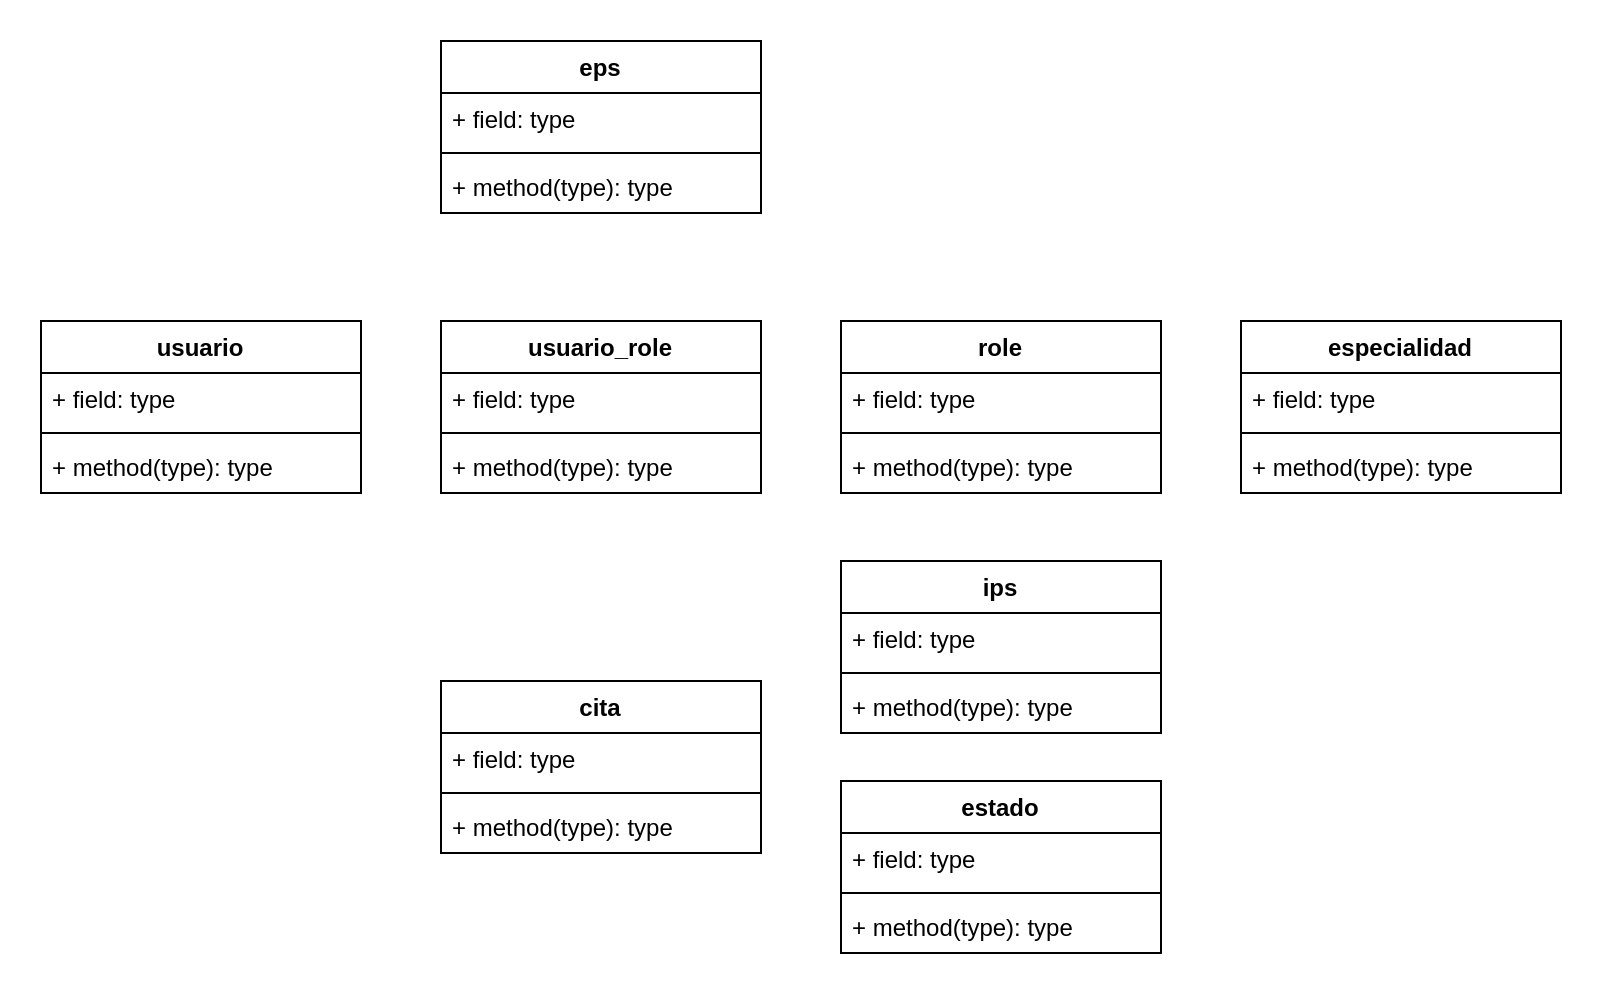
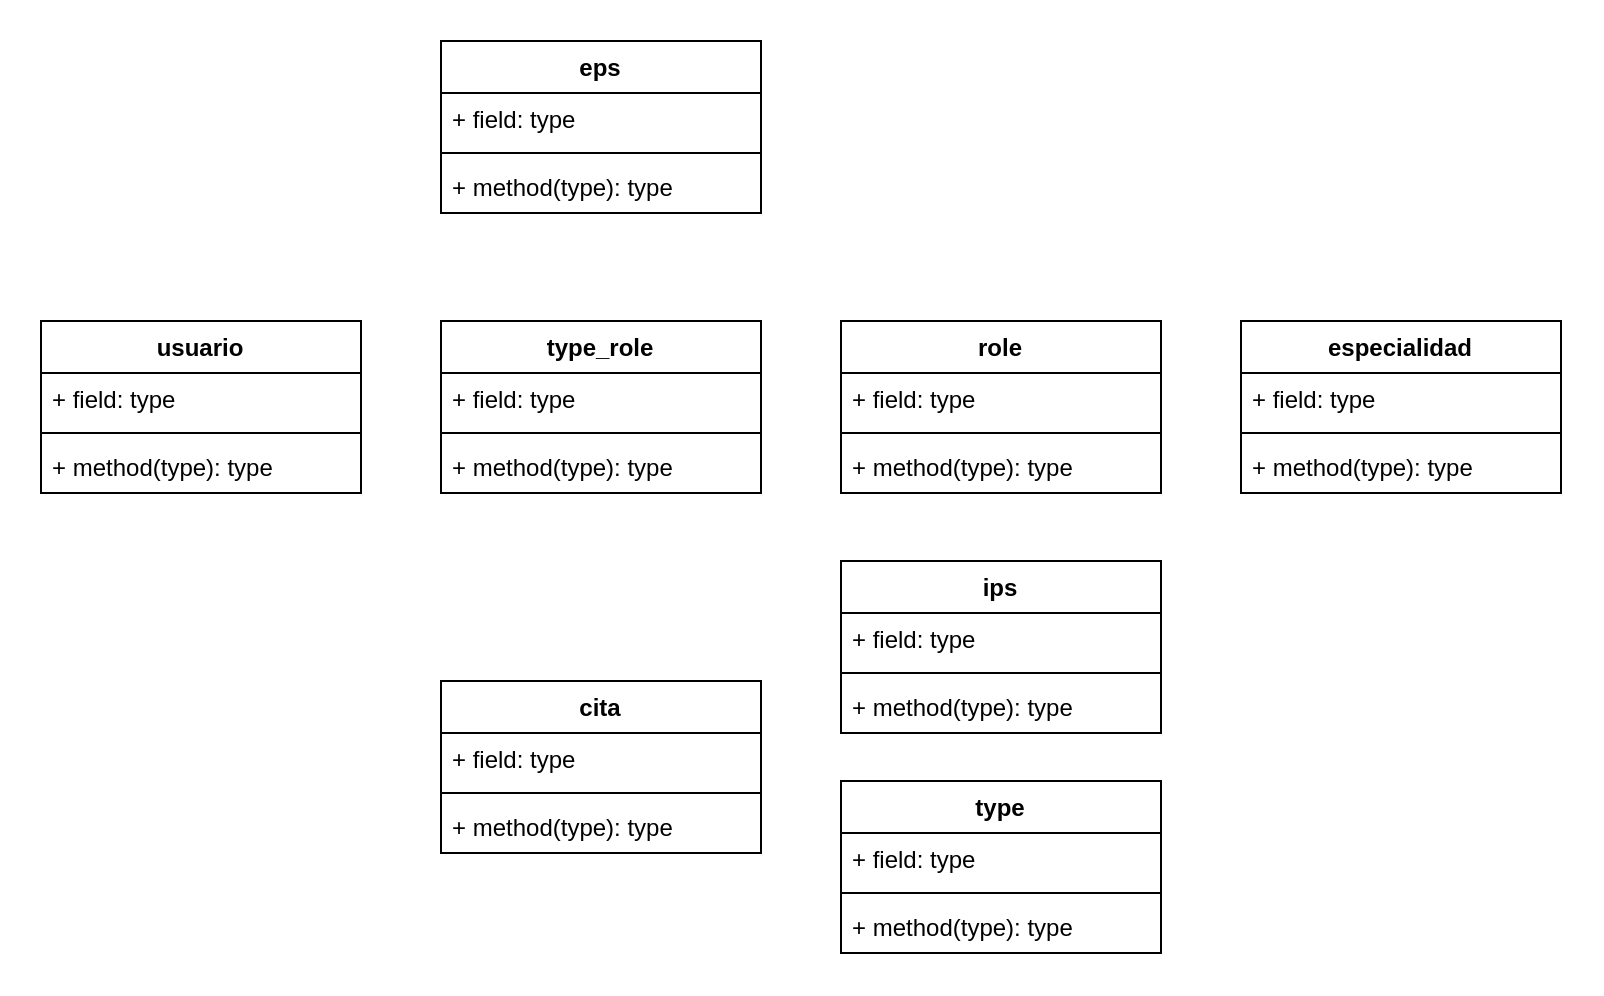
(600, 348) -> (600, 348)
(1000, 808) -> (1000, 808)
